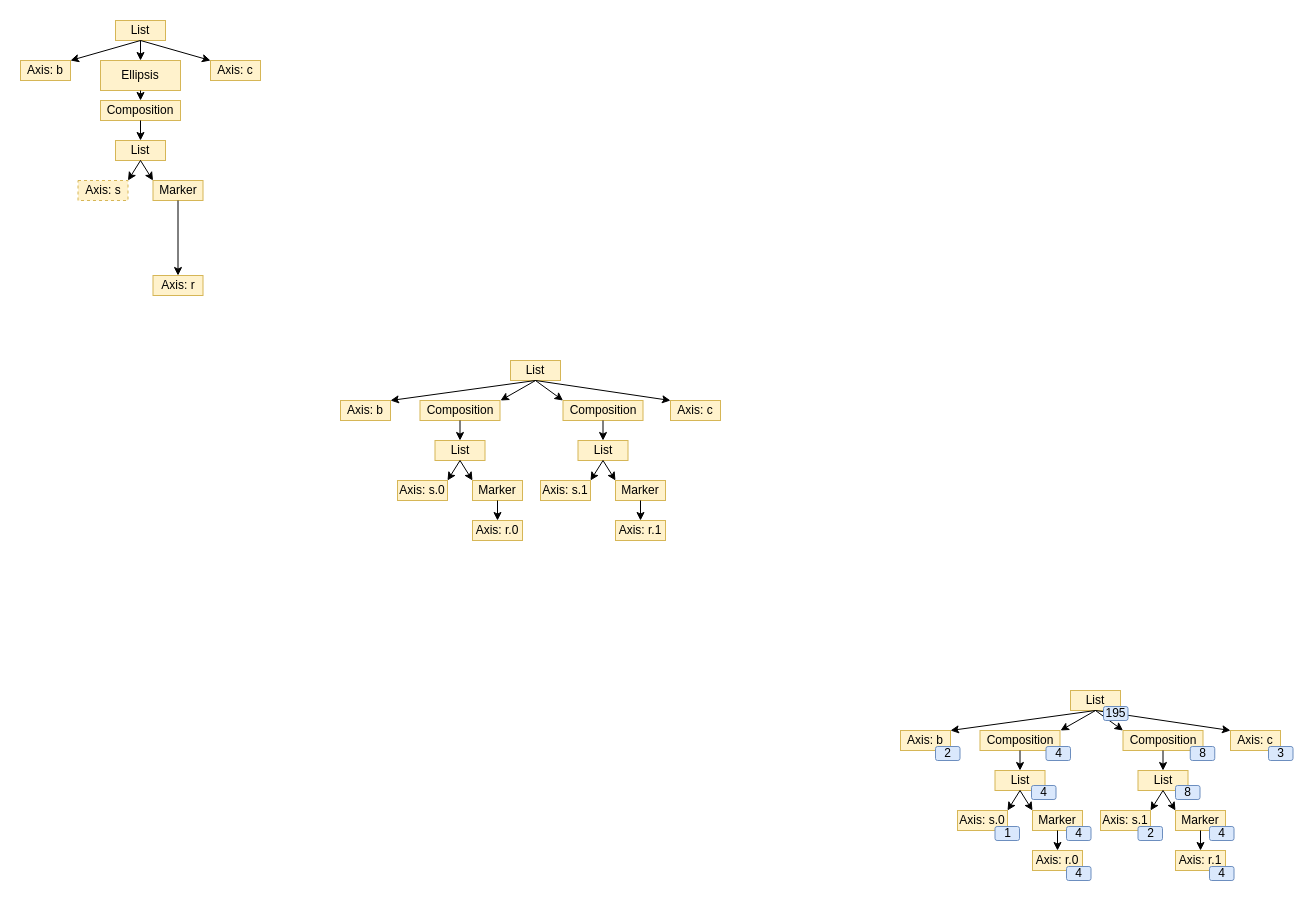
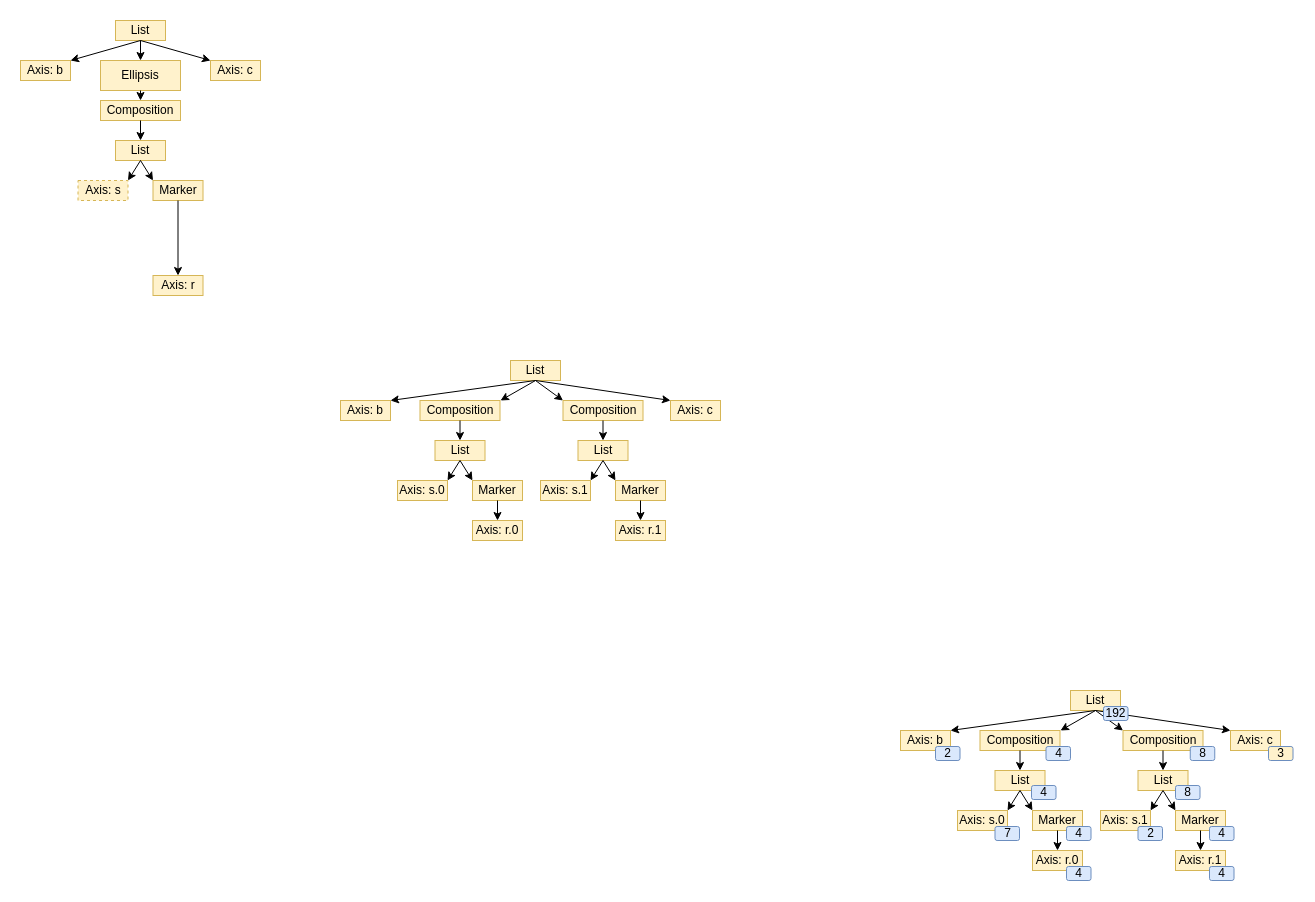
(1116, 714) -> (1116, 714)
(1281, 754) -> (1281, 754)
(1008, 834) -> (1008, 834)
